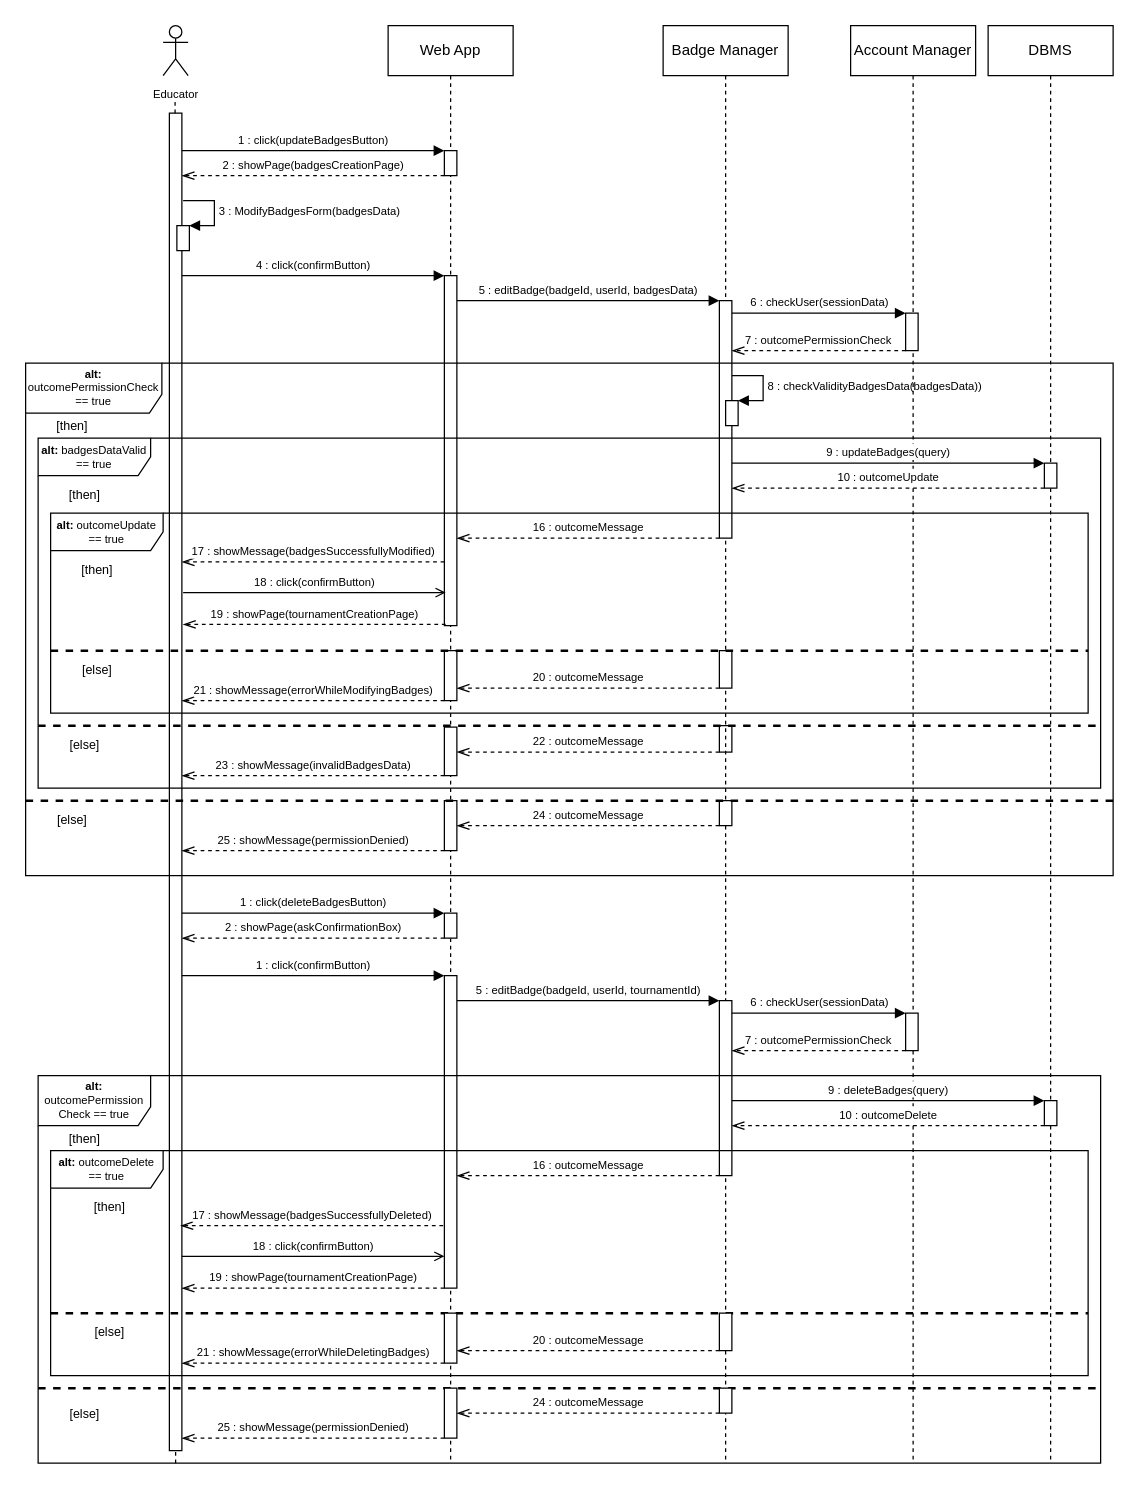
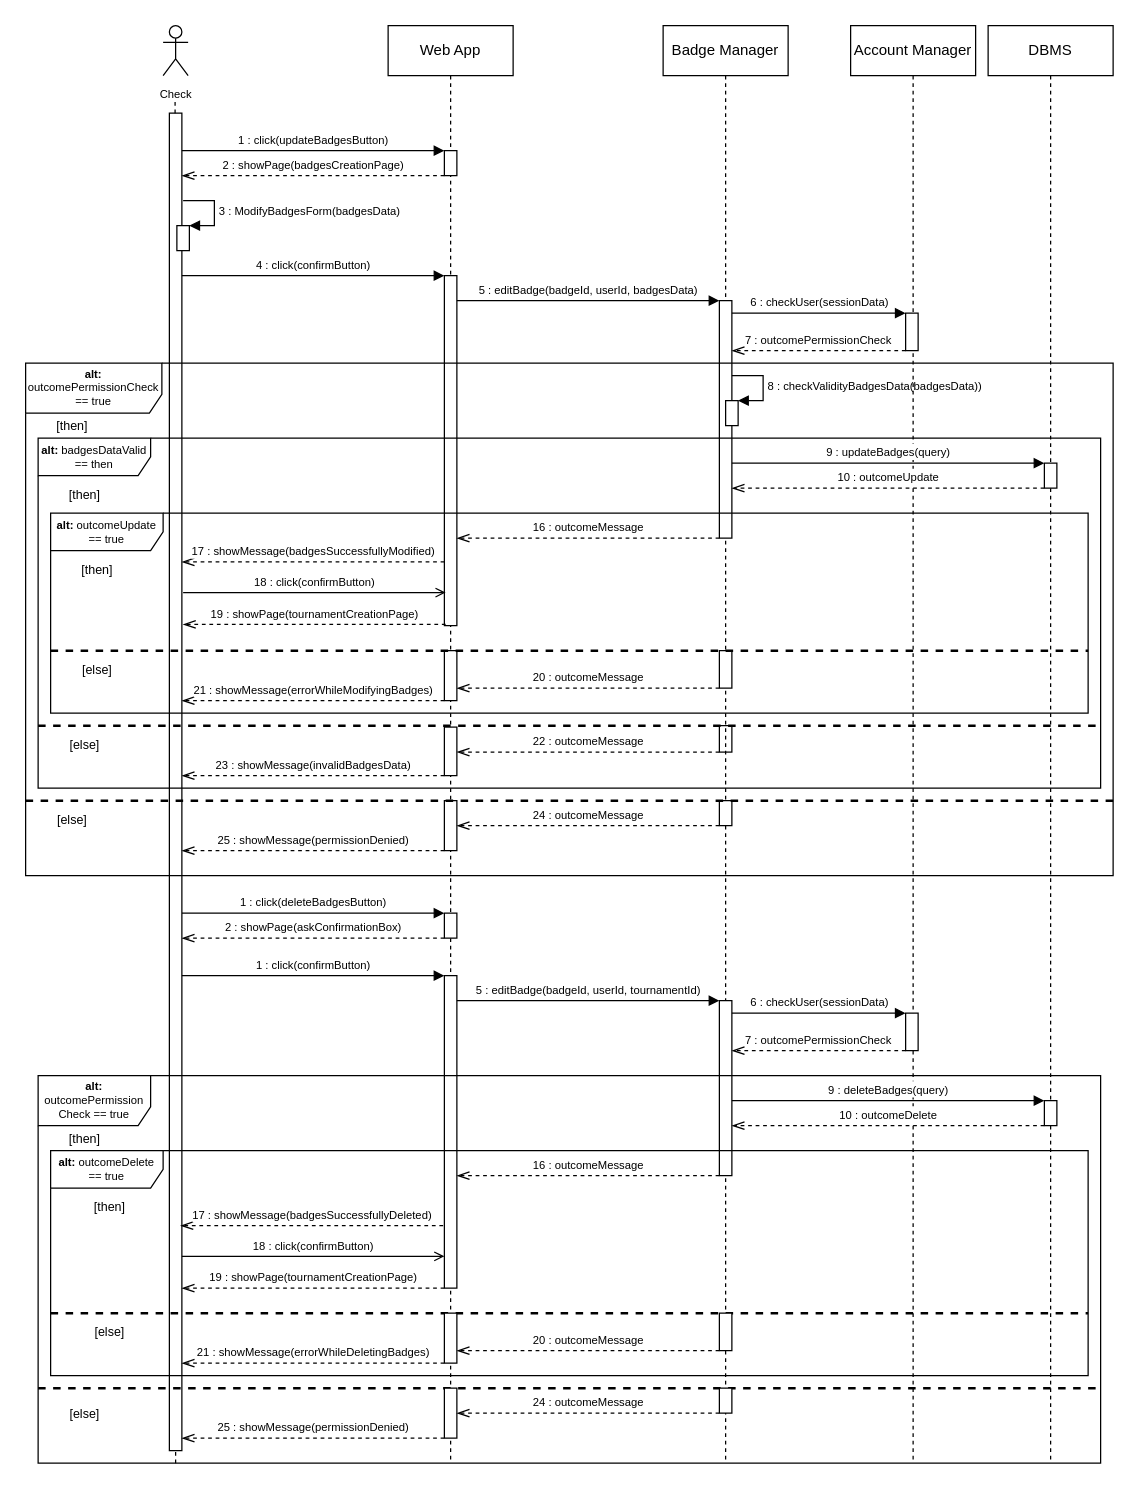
(176, 93) -> (176, 93)
(94, 457) -> (94, 457)
